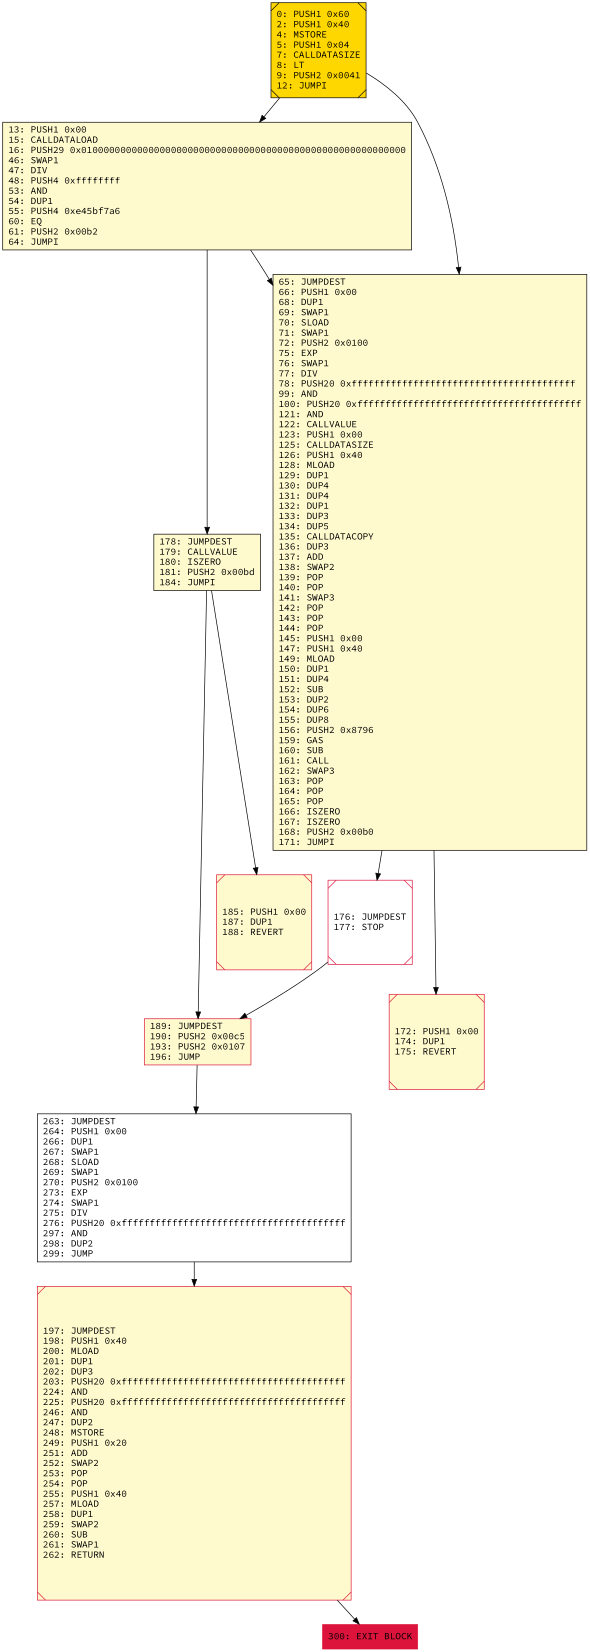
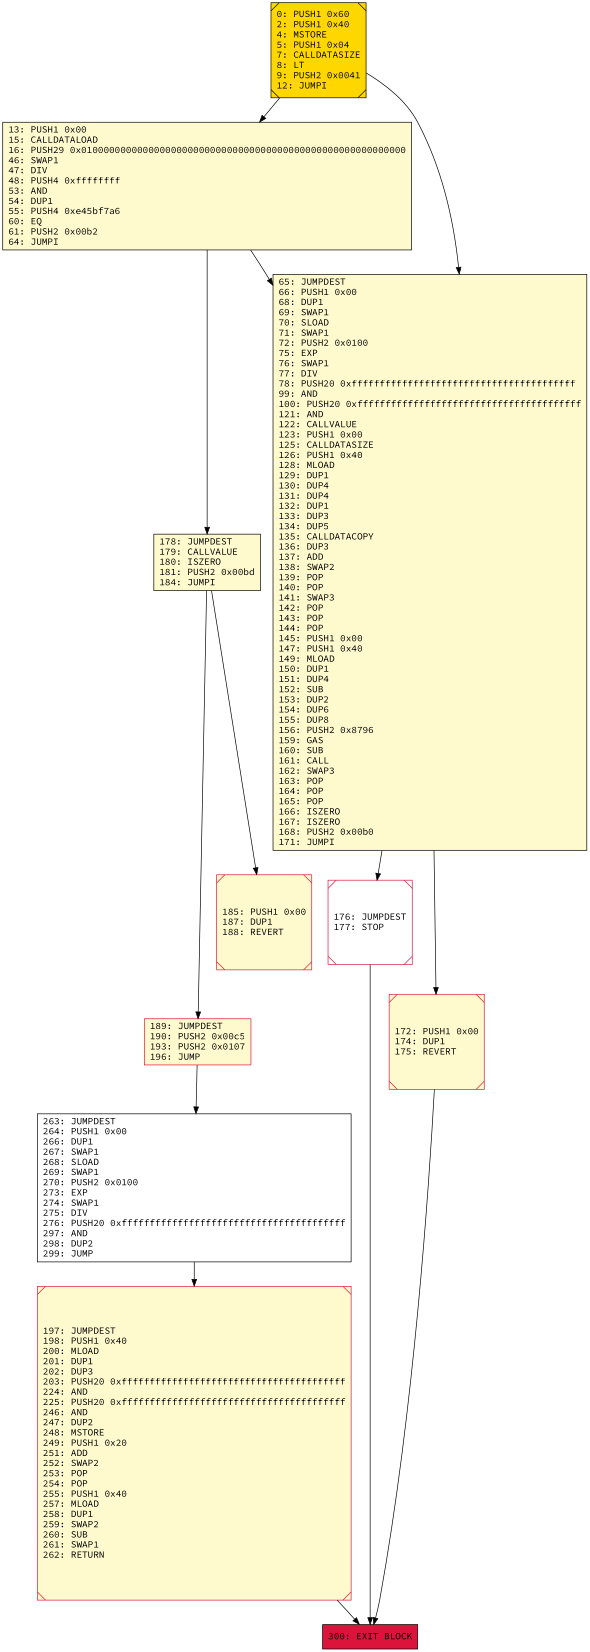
(288, 990) -> (370, 1291)
none -> (413, 1355)
(370, 1637) -> (370, 1637)
